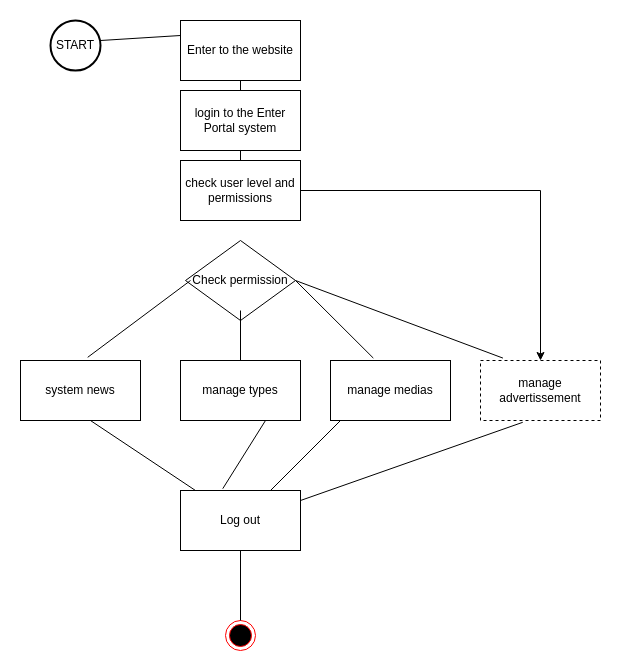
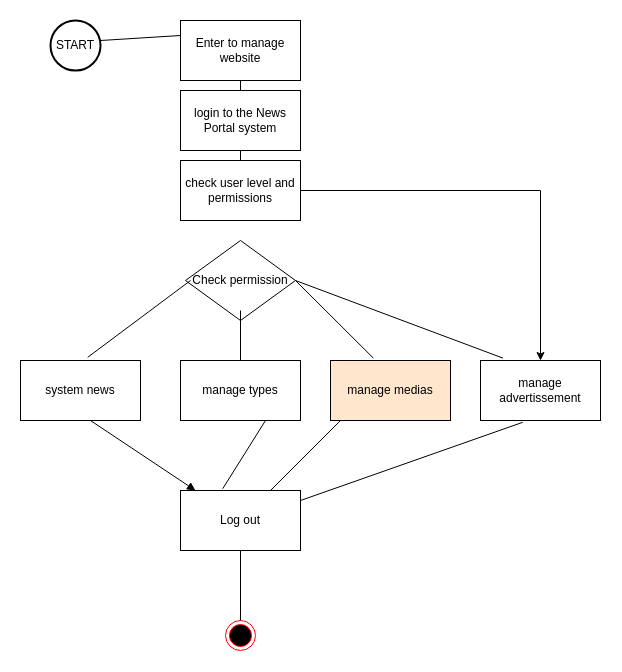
(241, 51) -> (241, 51)
(241, 121) -> (241, 121)
(391, 391) -> (391, 391)
(541, 391) -> (541, 391)
(190, 487) -> (187, 485)
